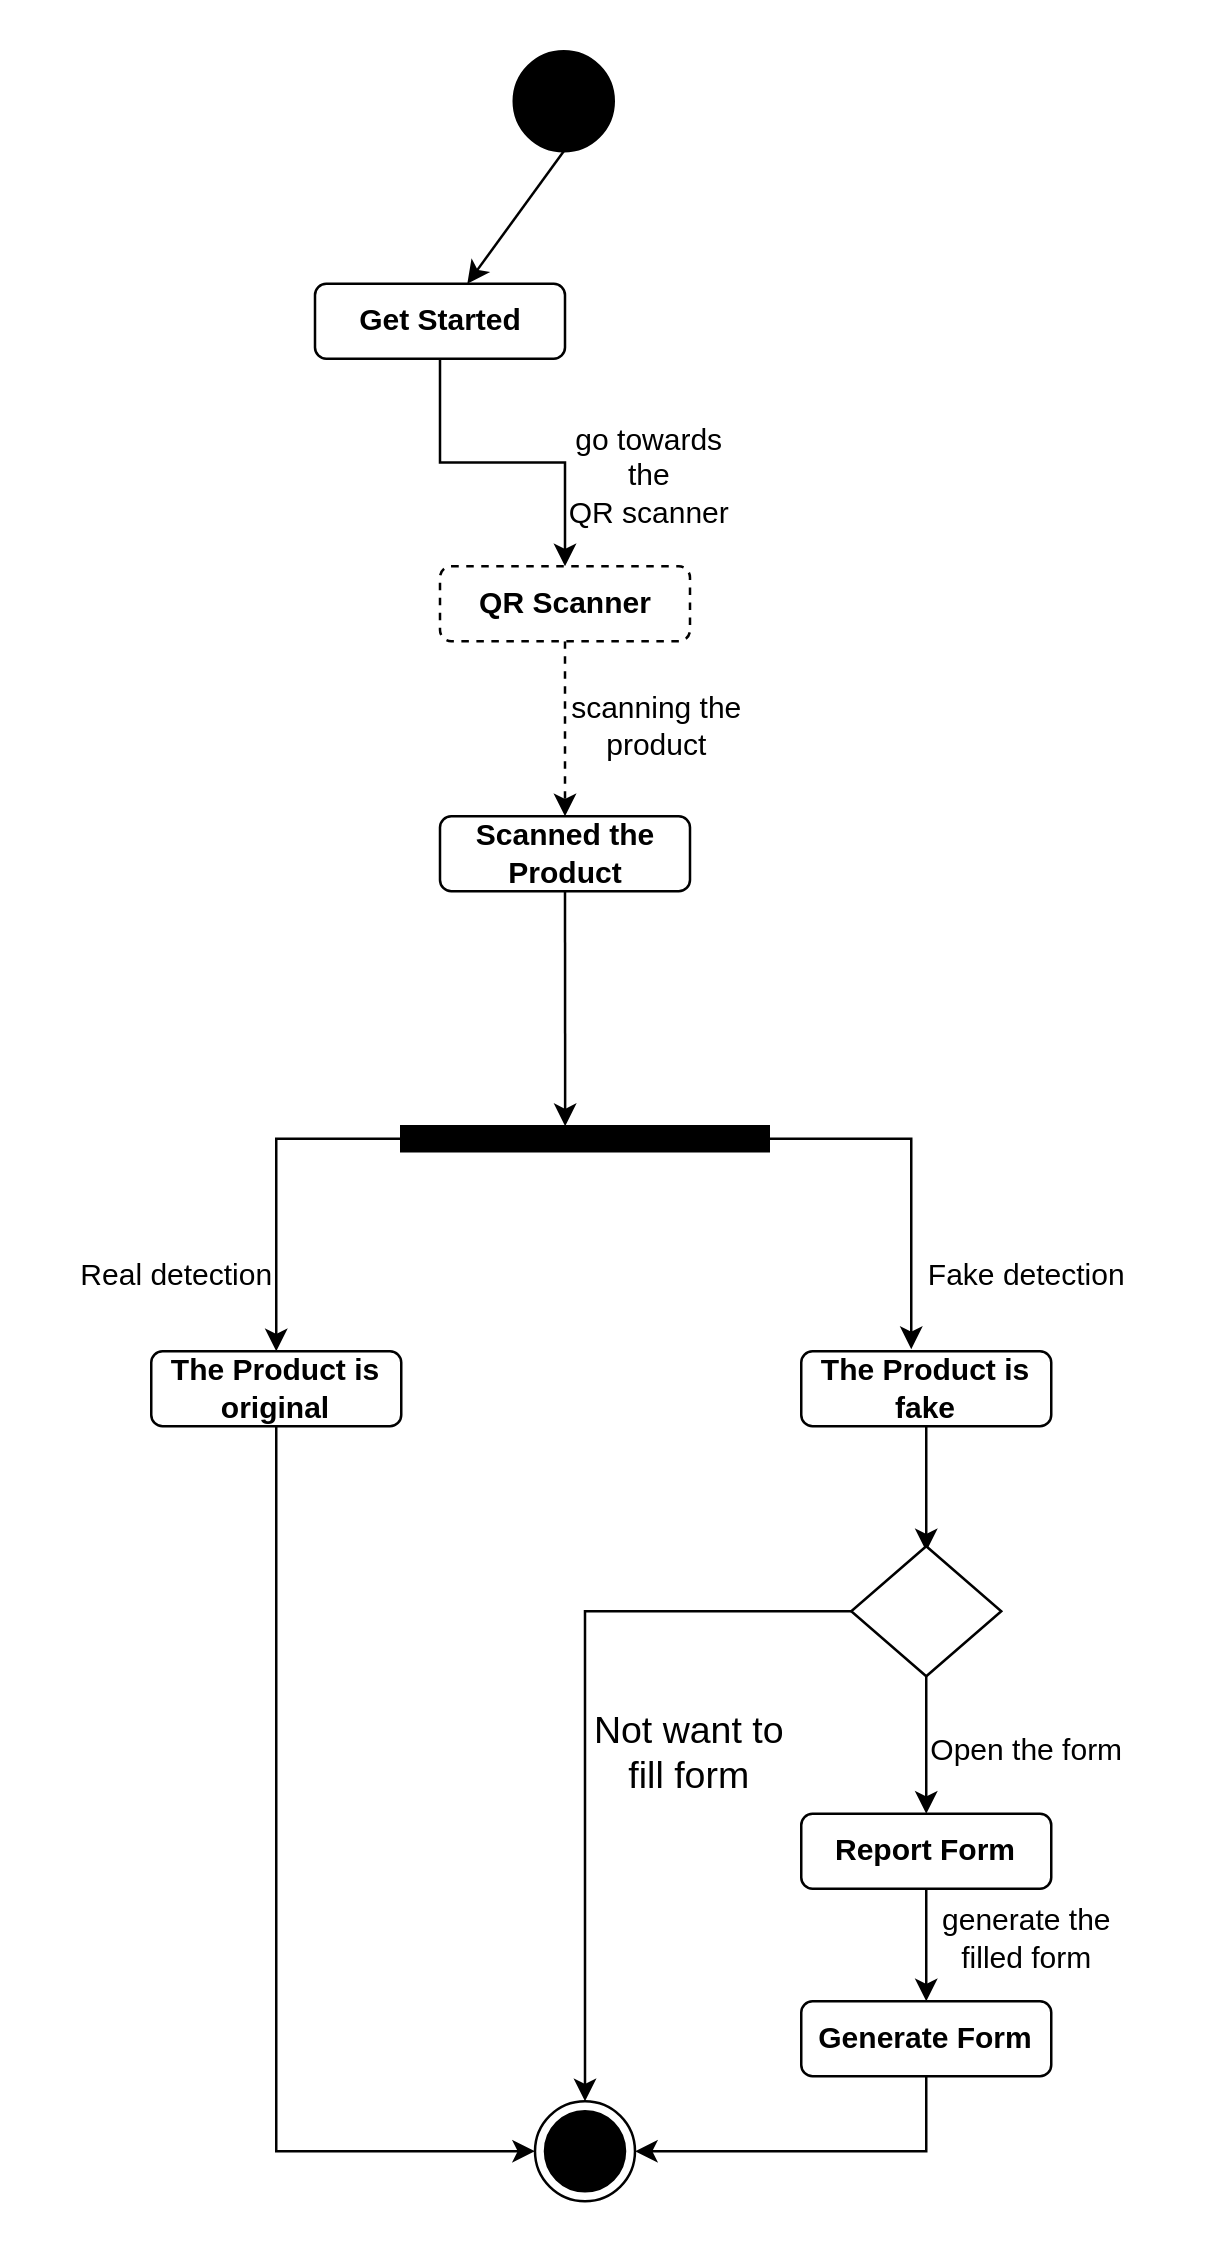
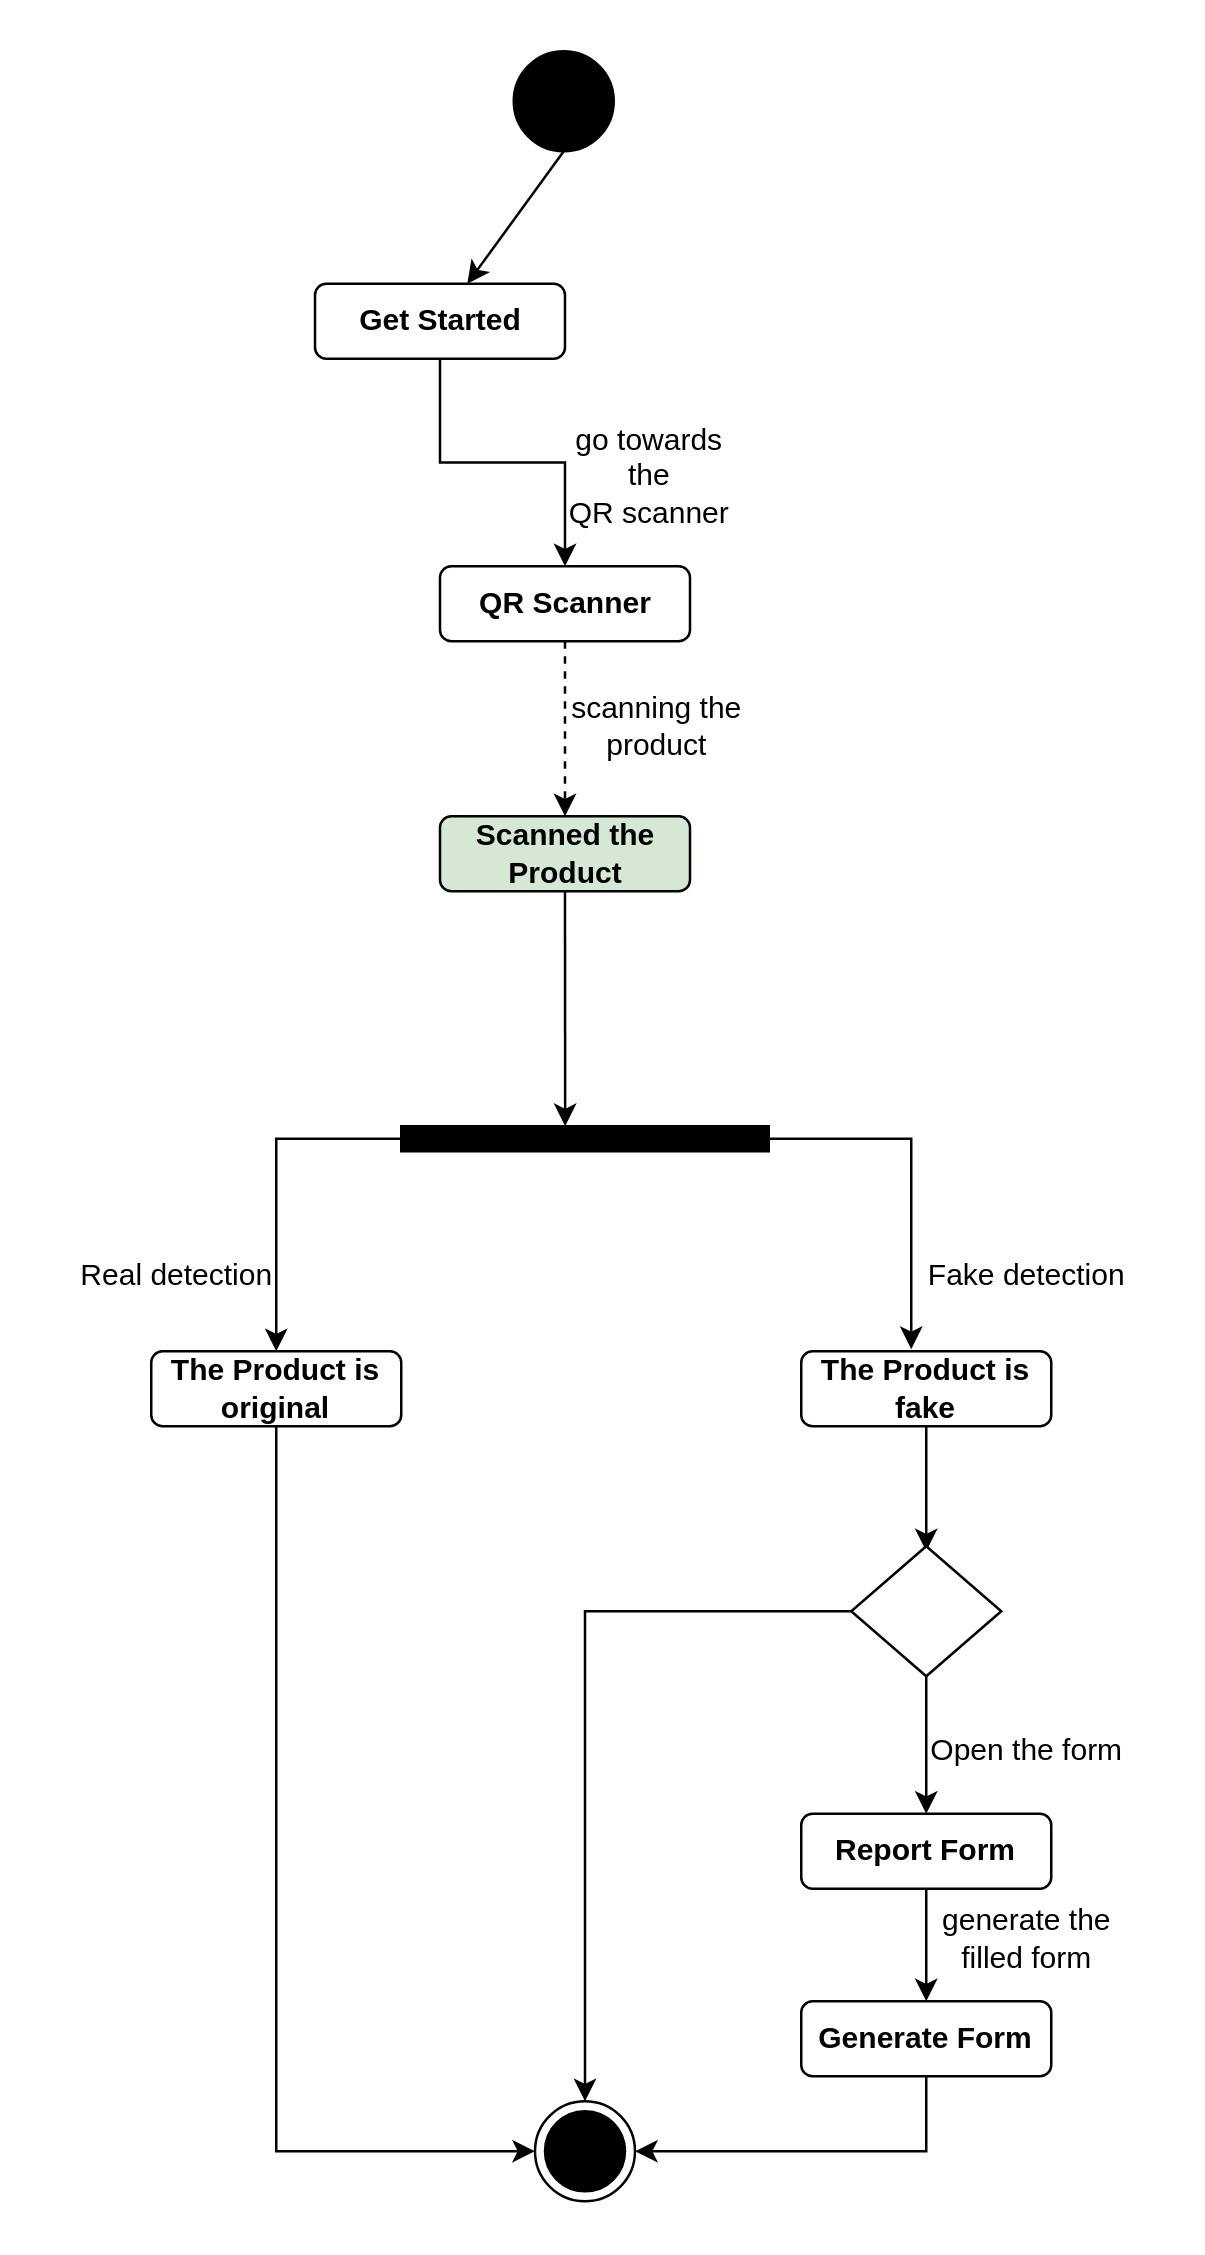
(565, 604) -> (565, 604)
(565, 854) -> (565, 854)
(689, 1751) -> none
